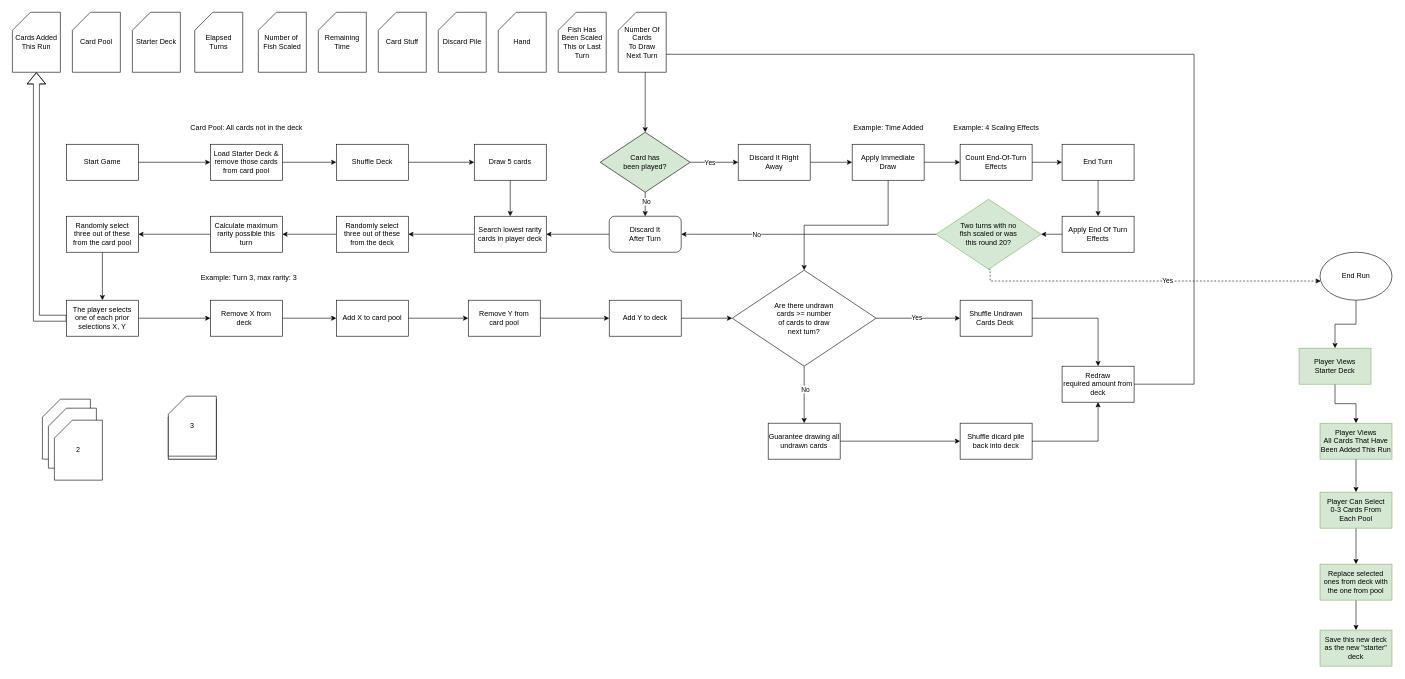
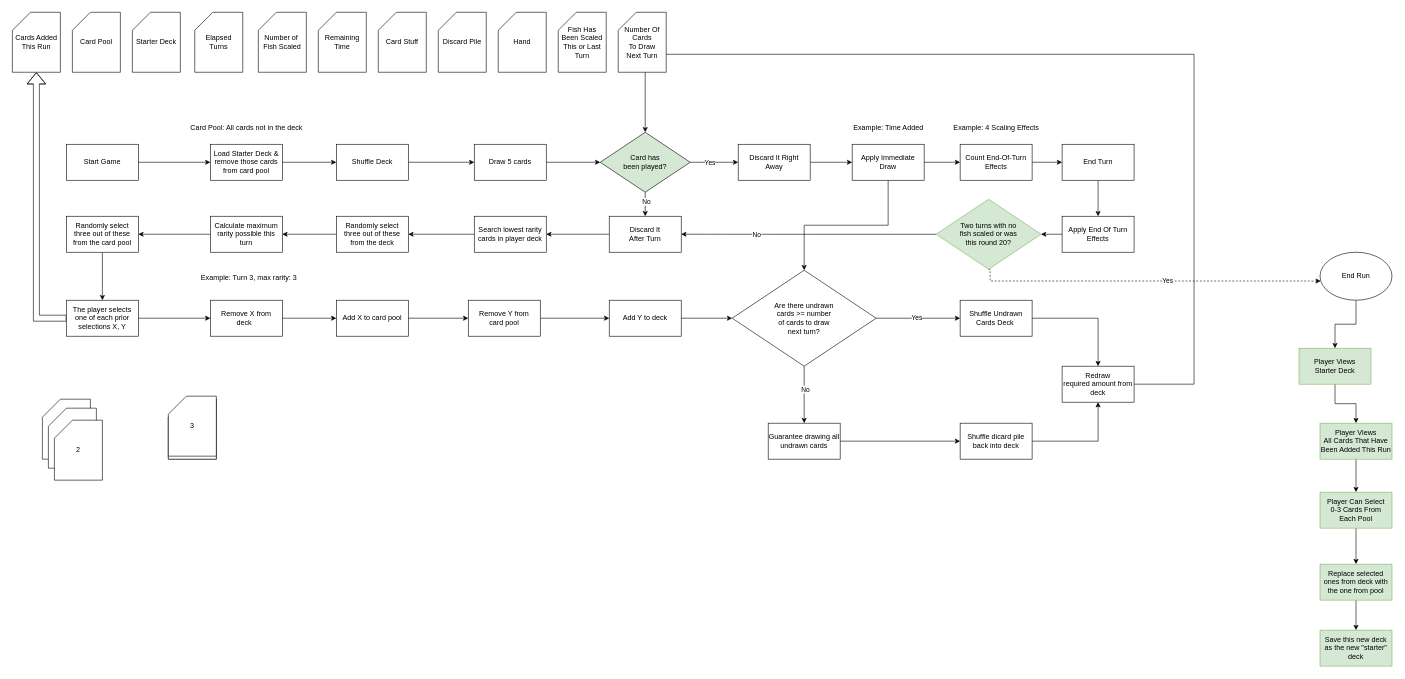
(510, 210) -> (594, 162)
(645, 234) -> (645, 234)
